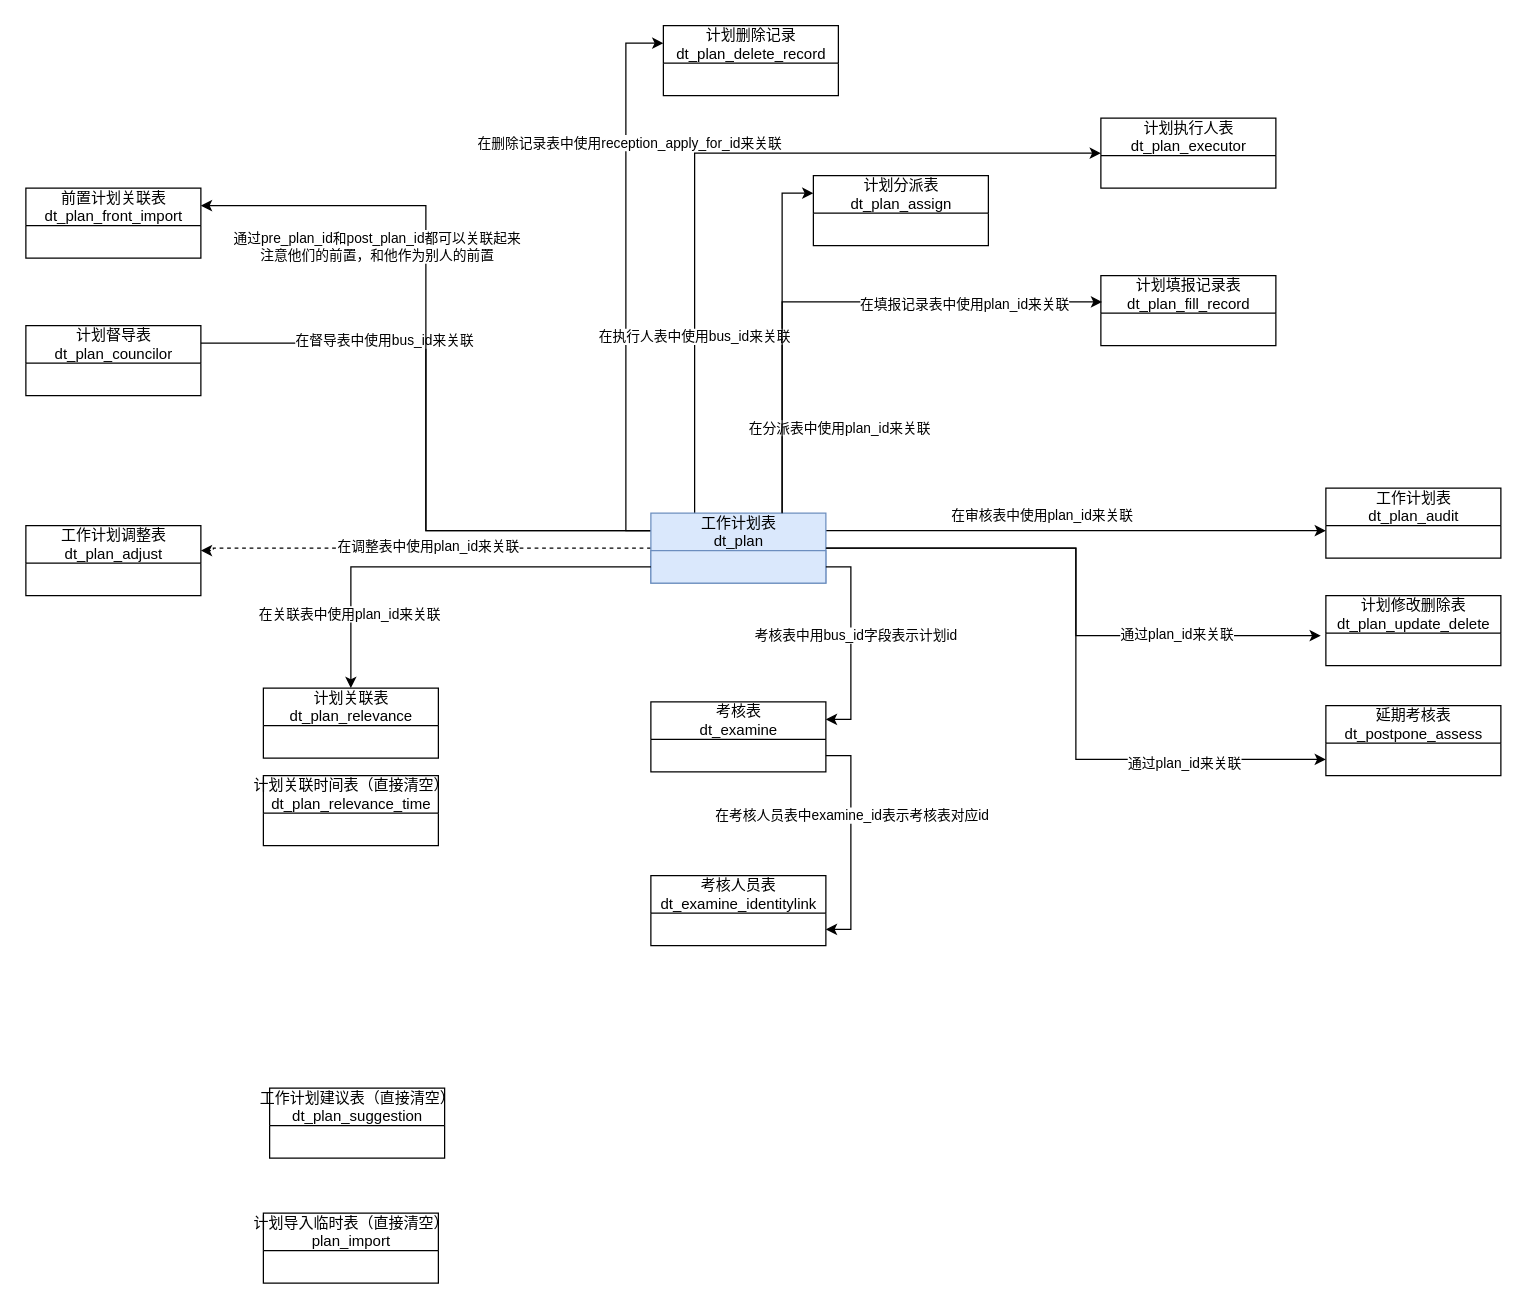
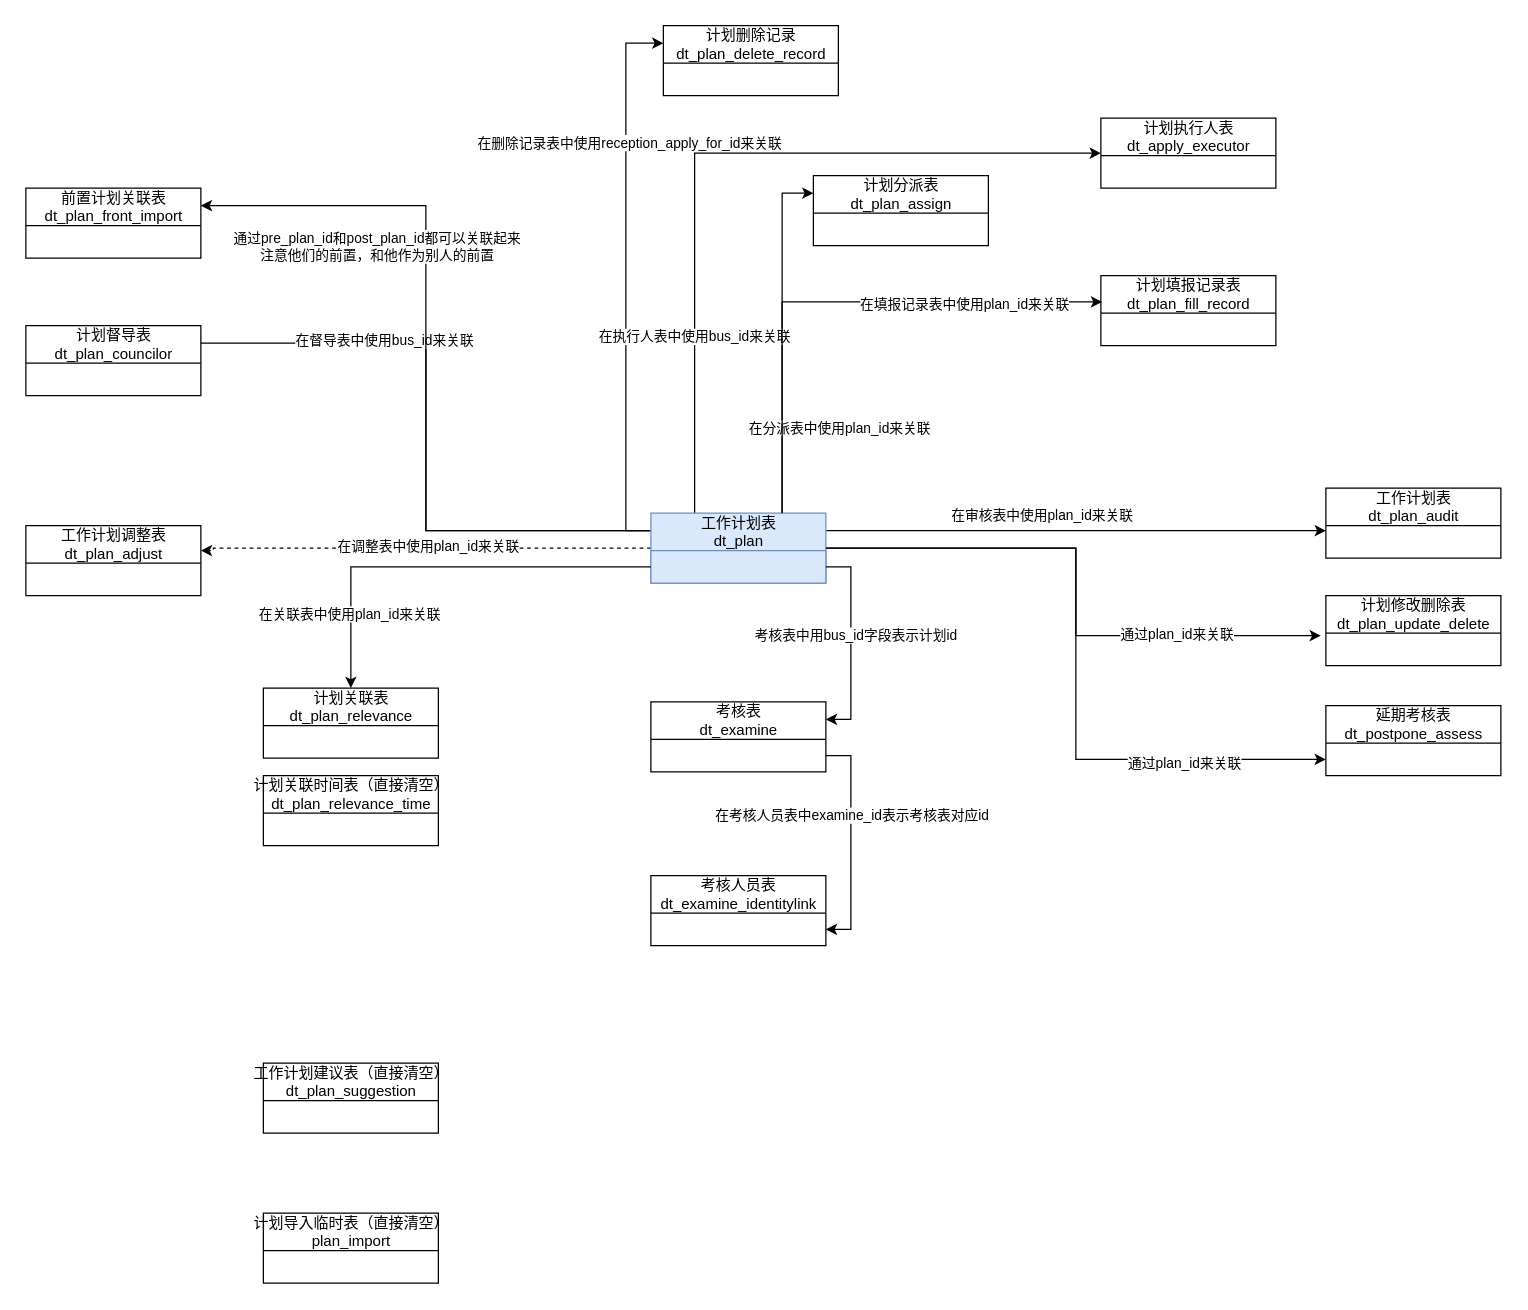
(1189, 137) -> (1189, 137)
(357, 1123) -> (351, 1098)
